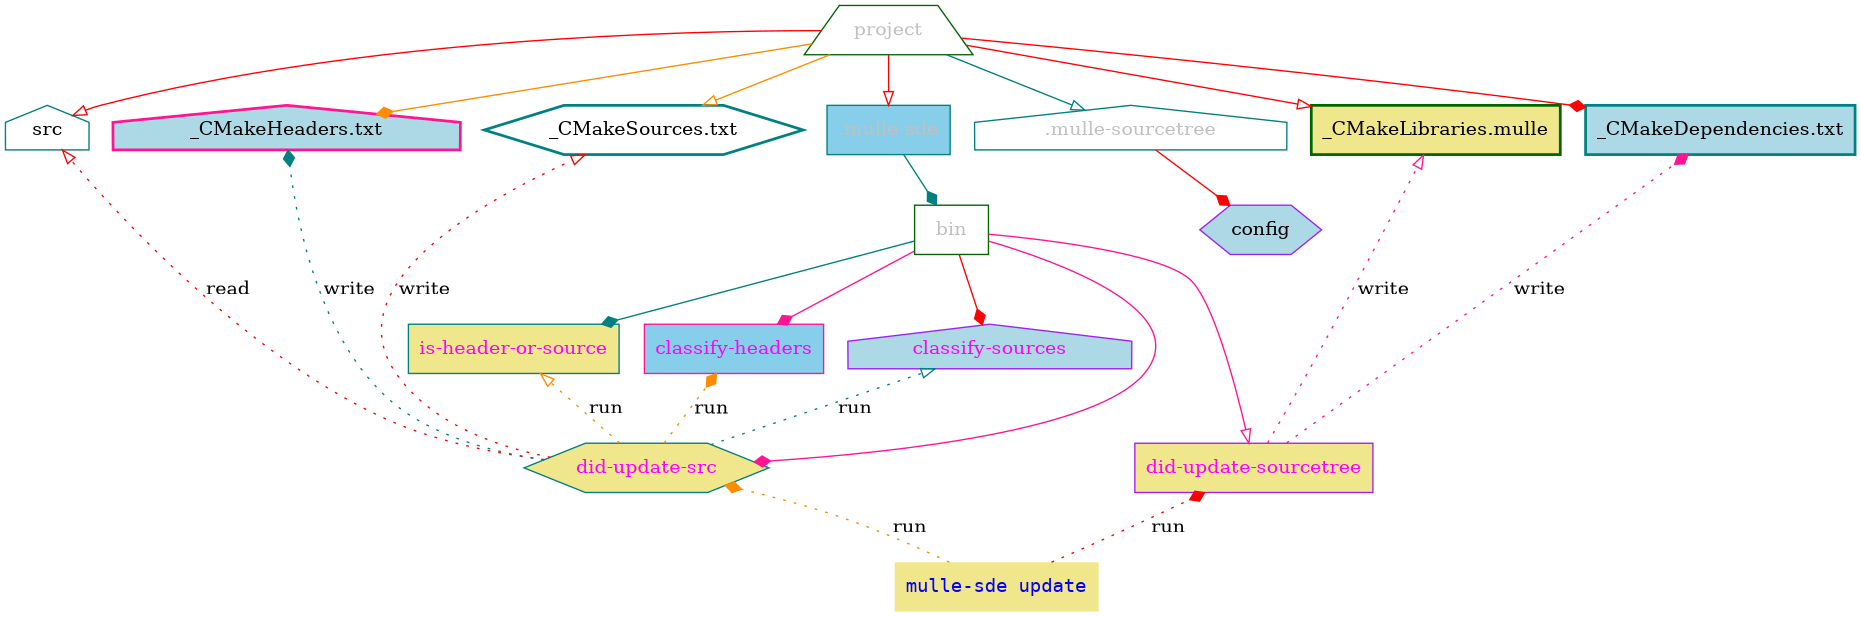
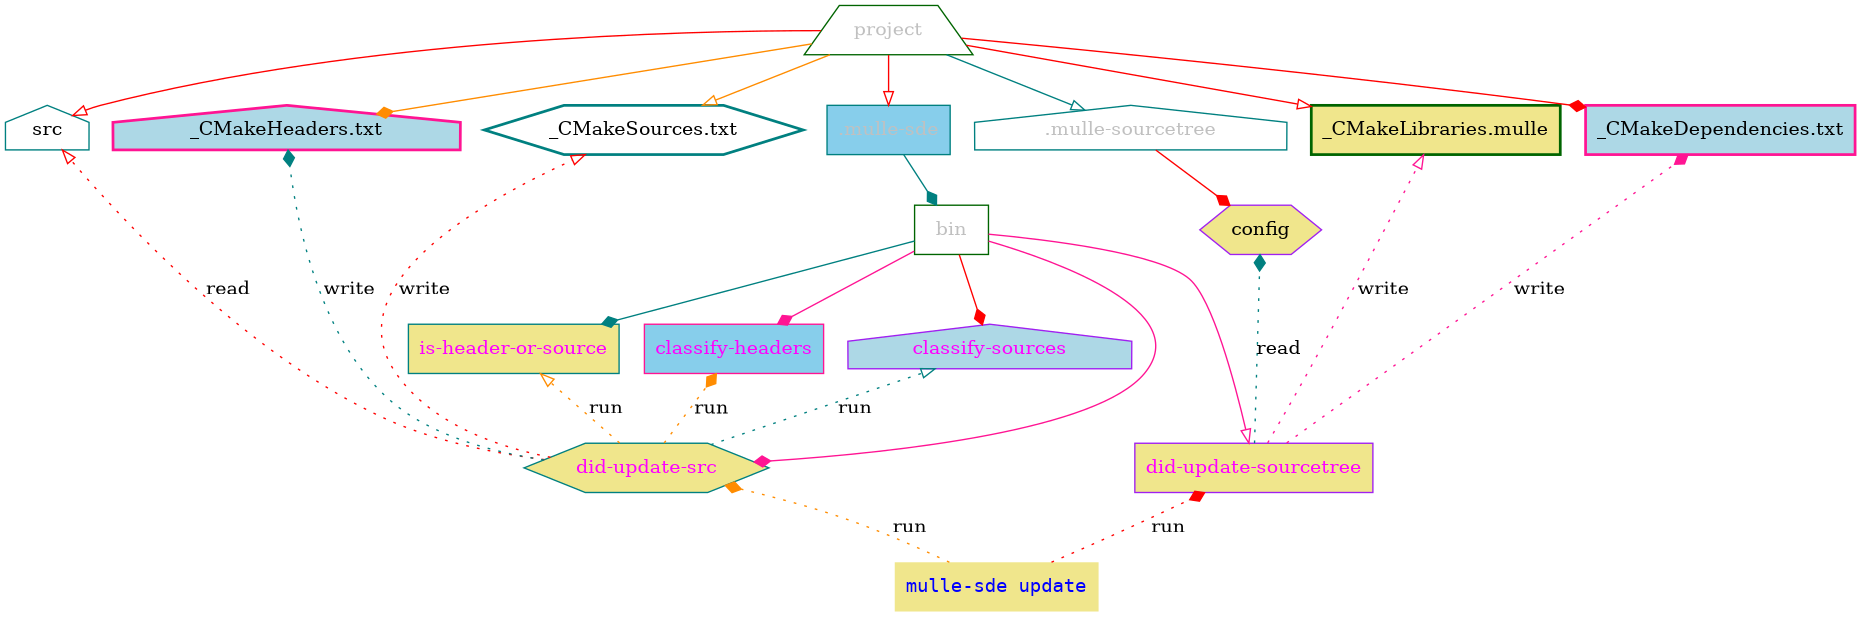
(1720, 130) -> (1720, 130)
(1261, 230) -> (1261, 230)
none -> (1257, 357)
